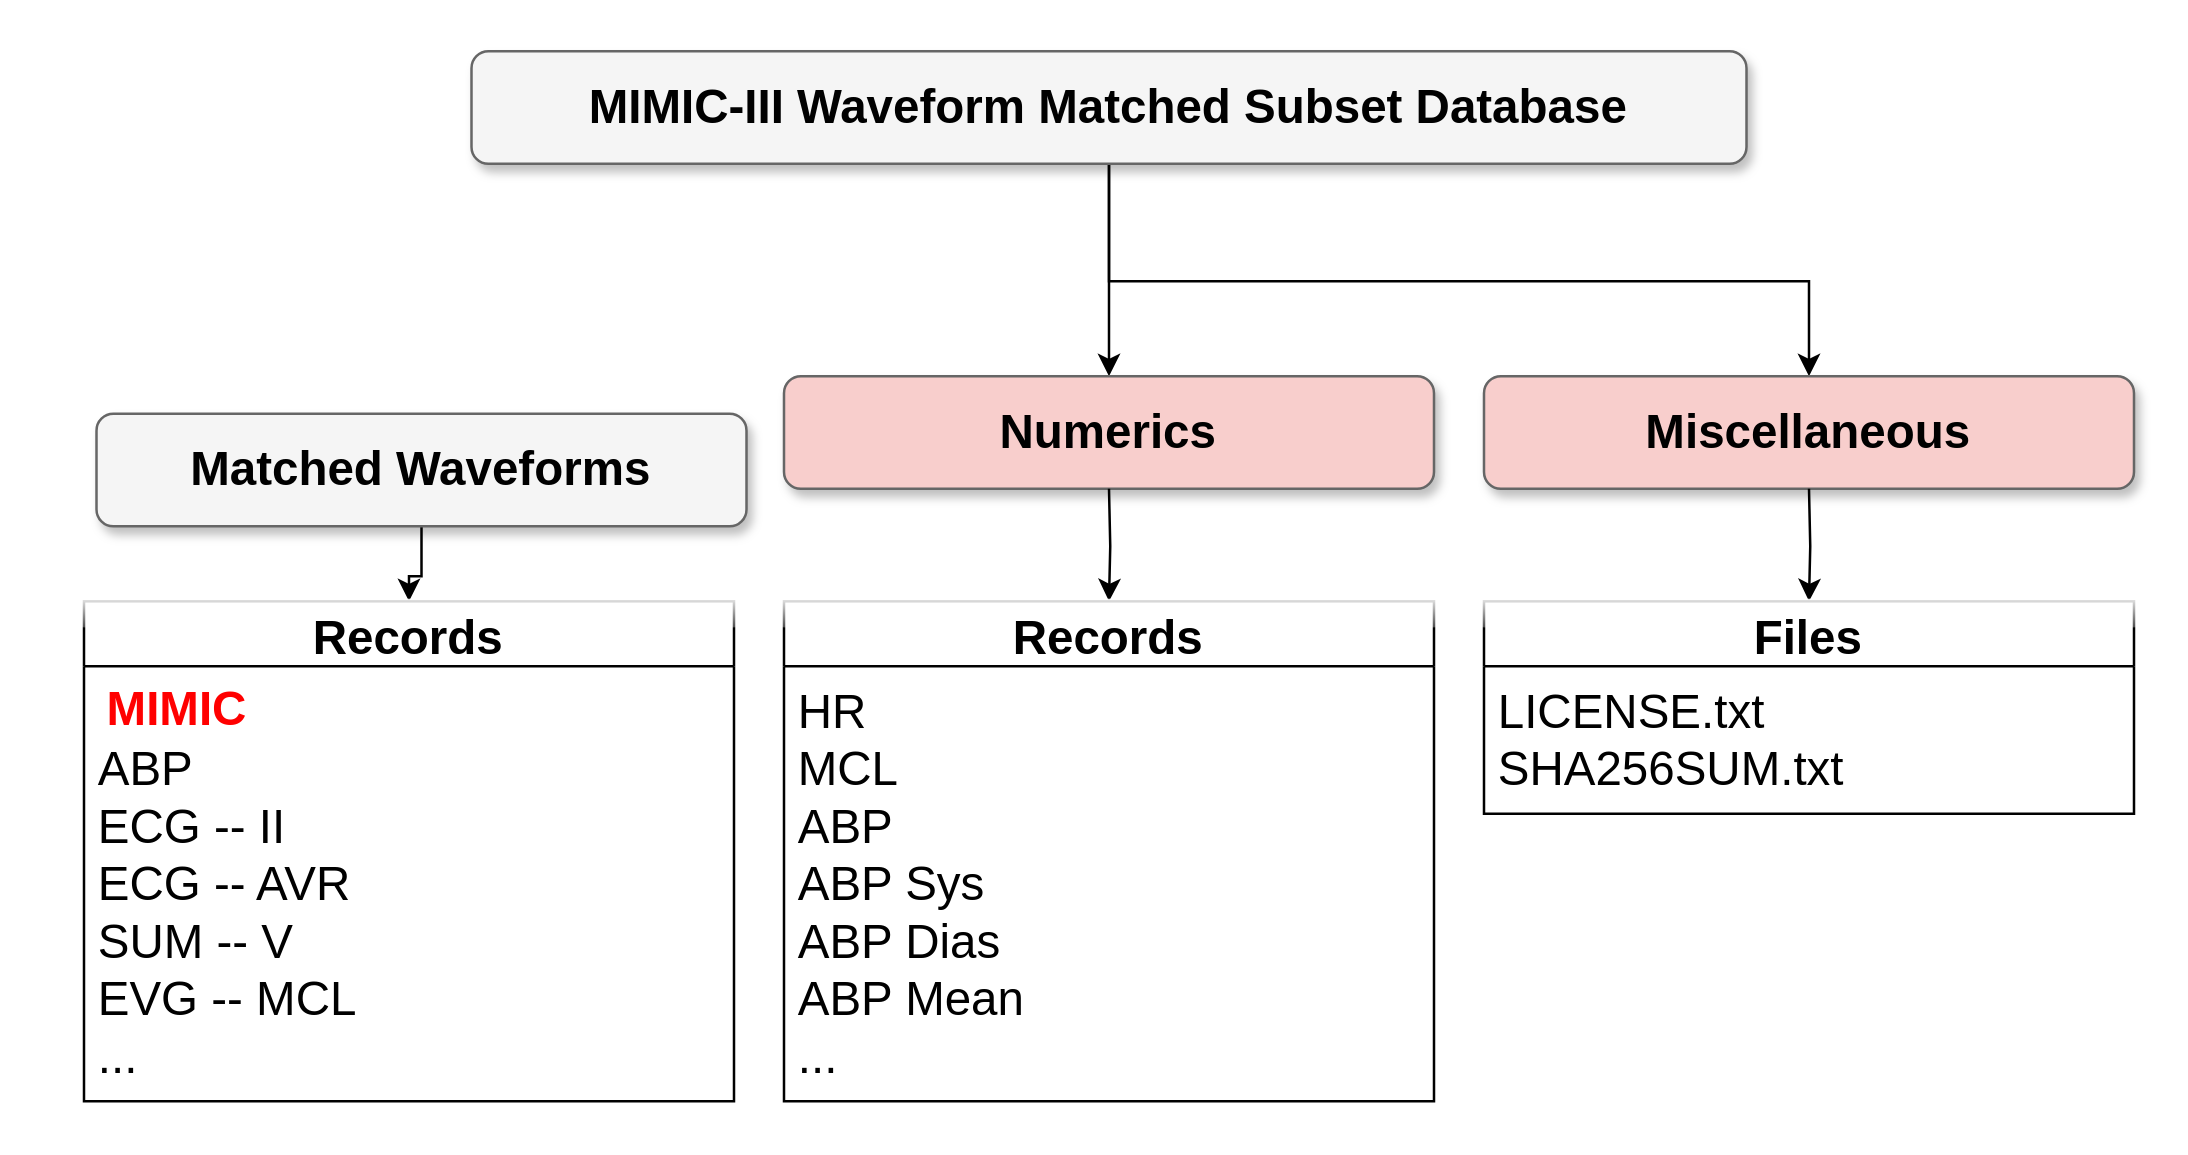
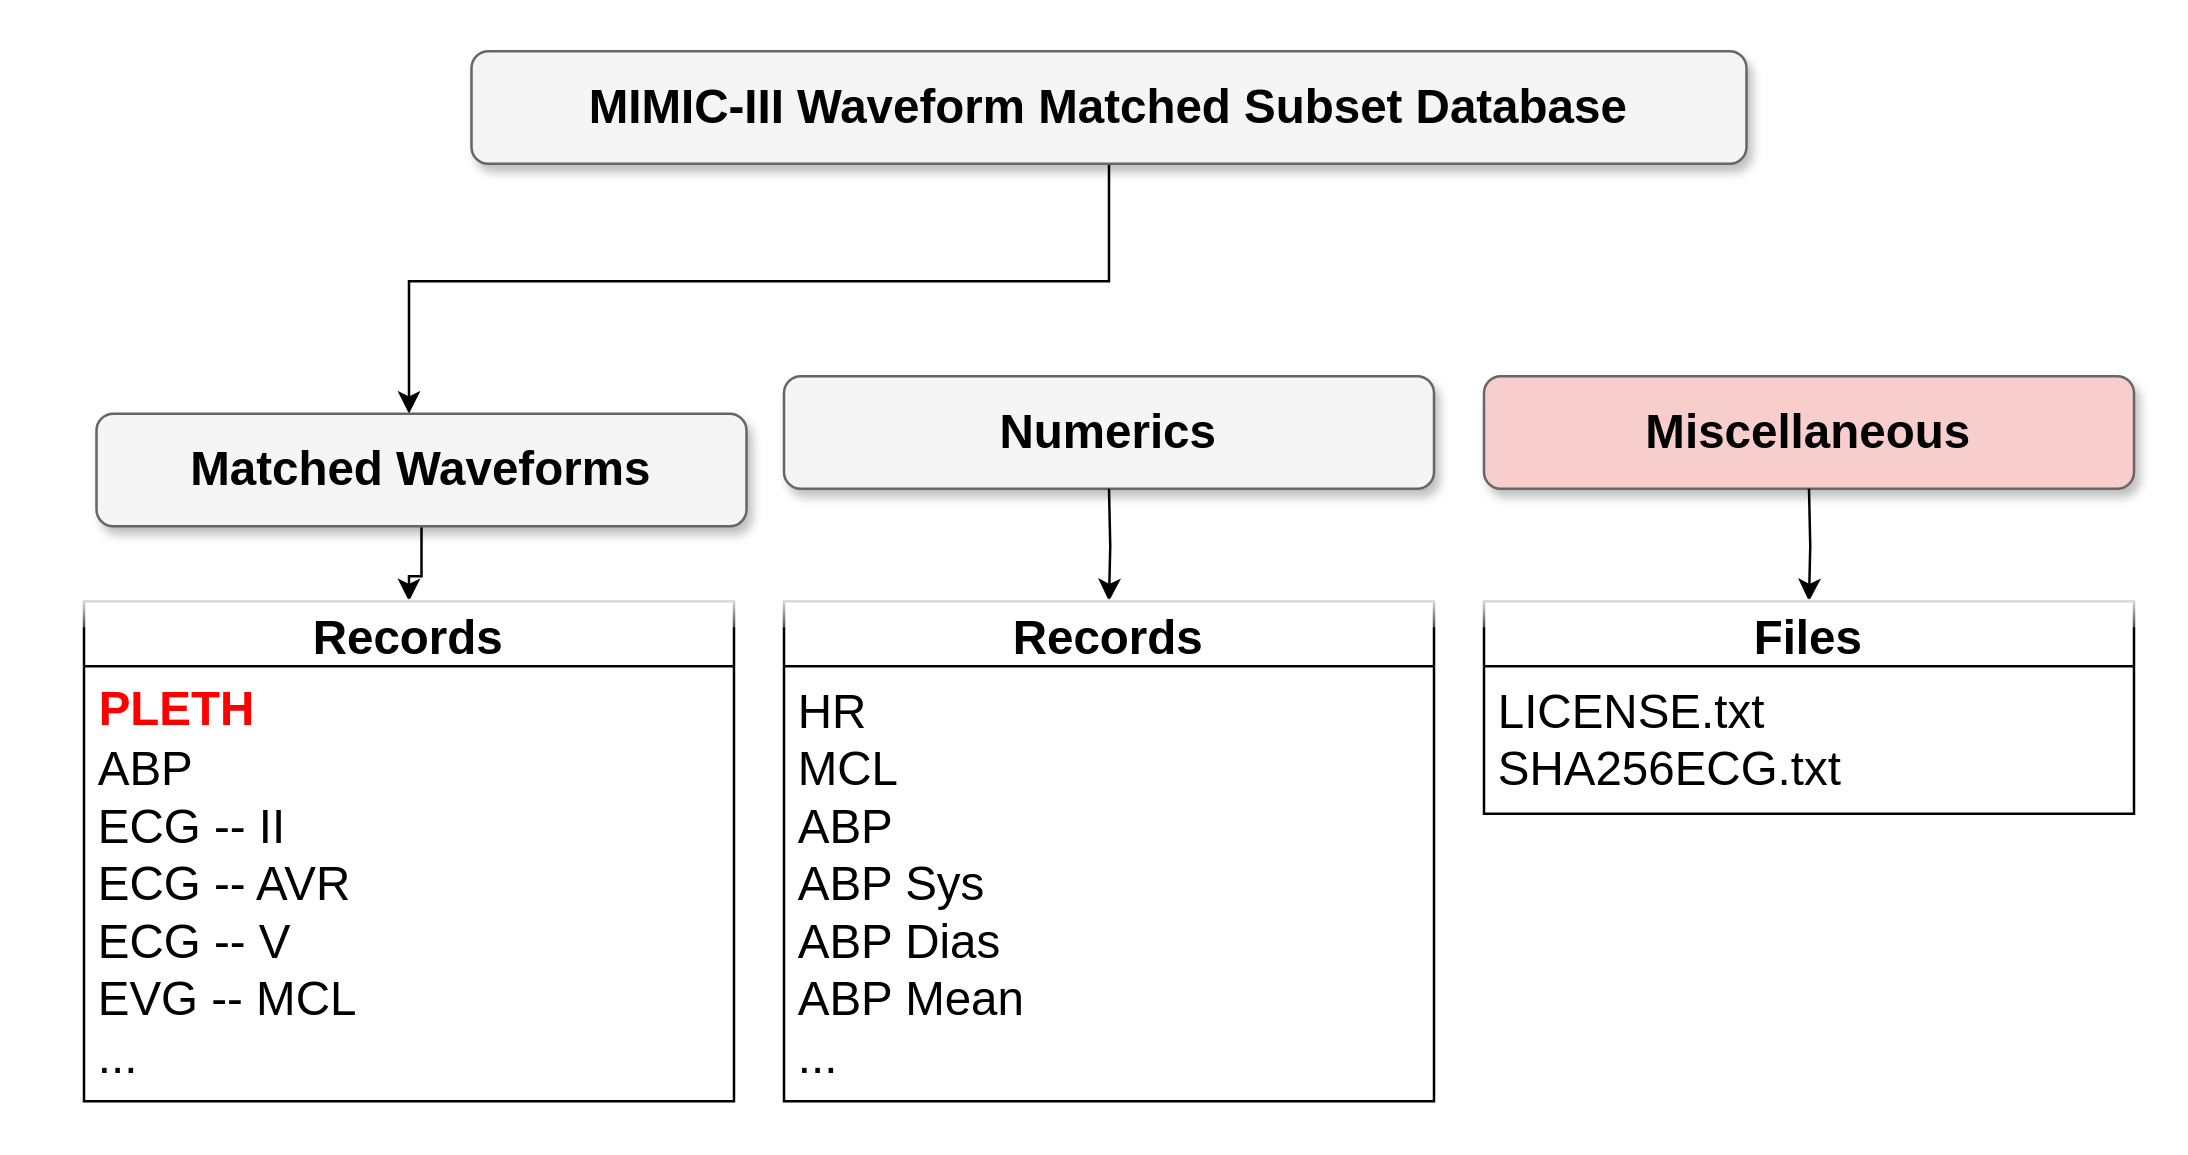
none -> (699, 281)
(1500, 281) -> none
(1109, 323) -> none
(1109, 433) -> (1109, 433)
(178, 711) -> (178, 711)
(1638, 712) -> (1638, 712)
(137, 769) -> (137, 769)
